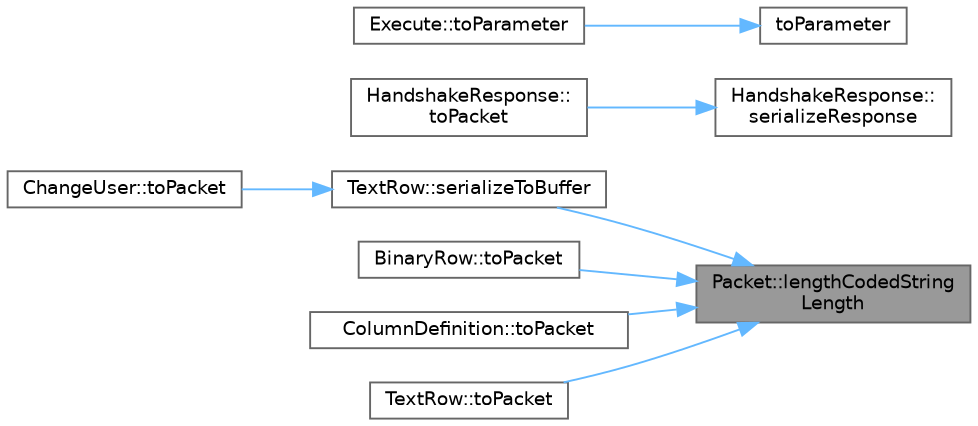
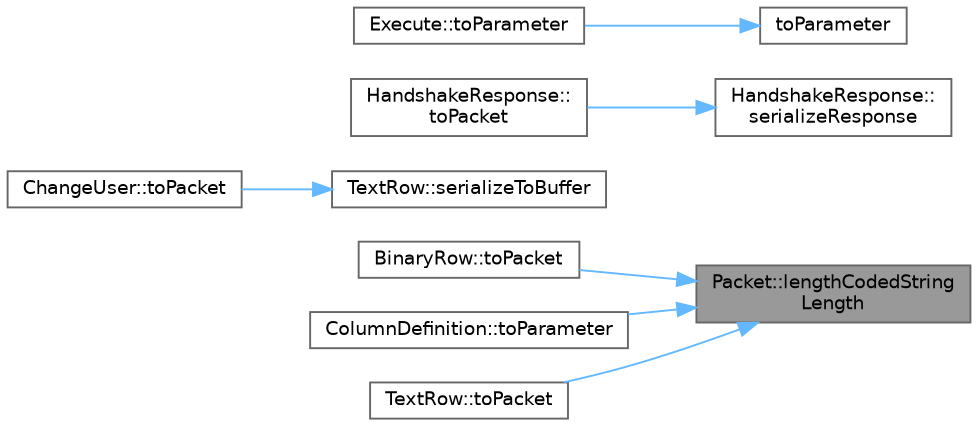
(646, 231) -> none
(469, 330) -> (469, 330)
